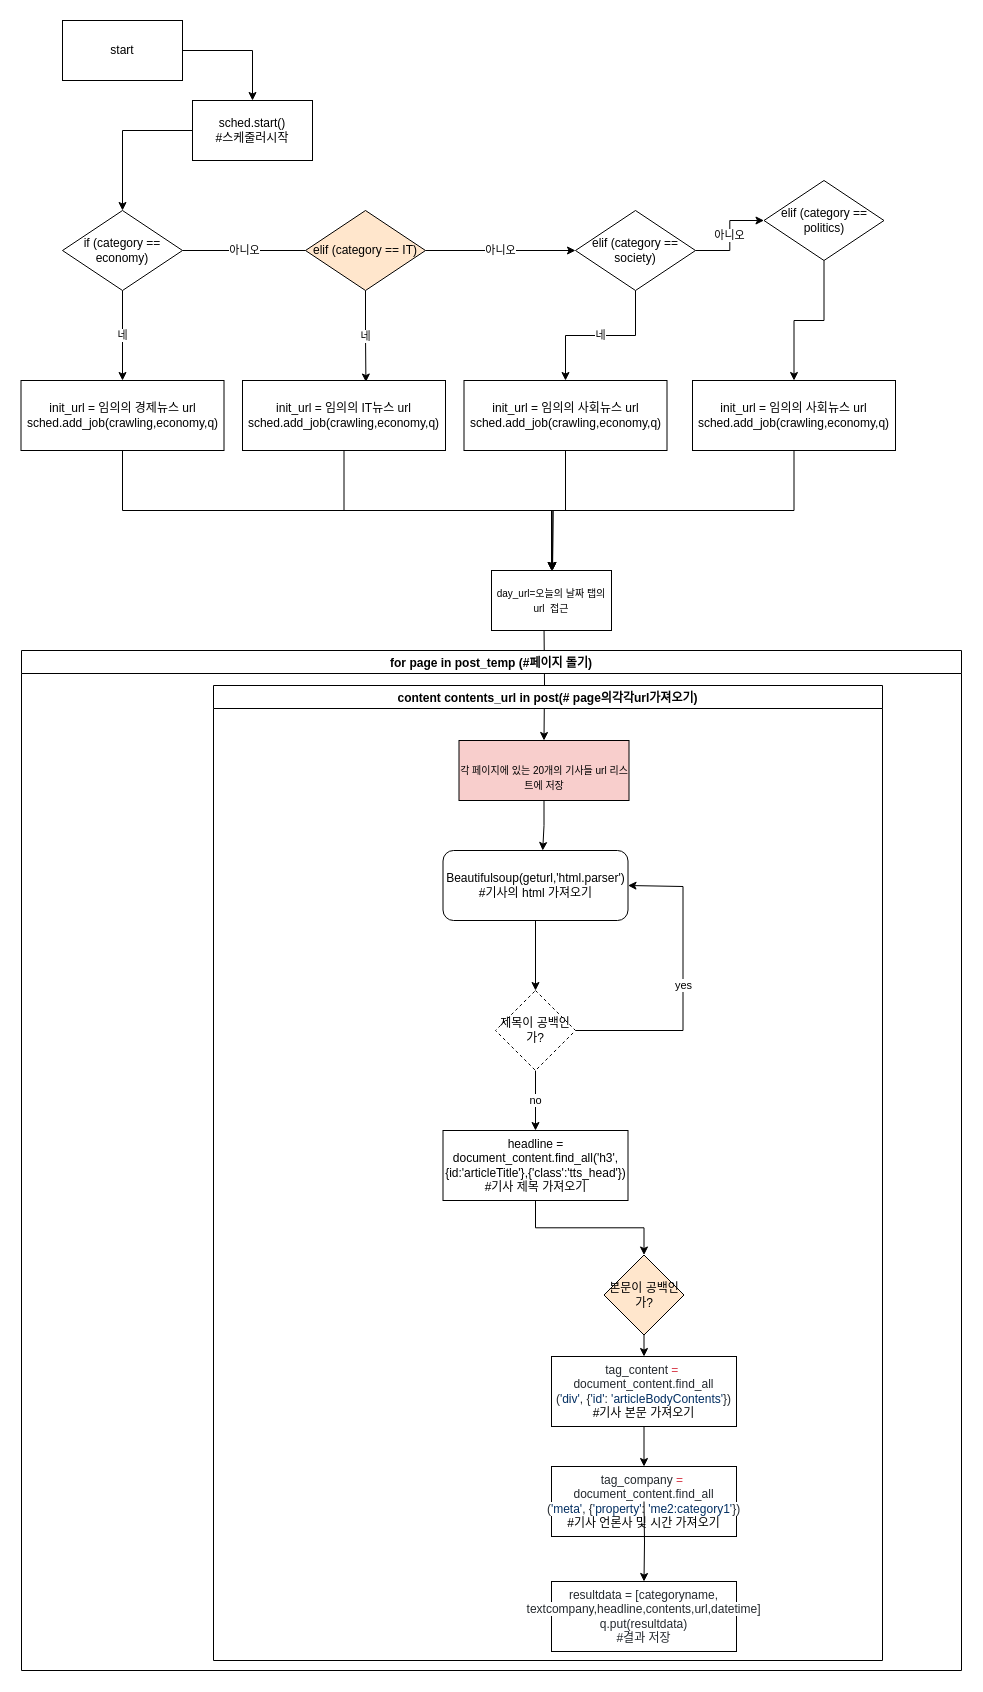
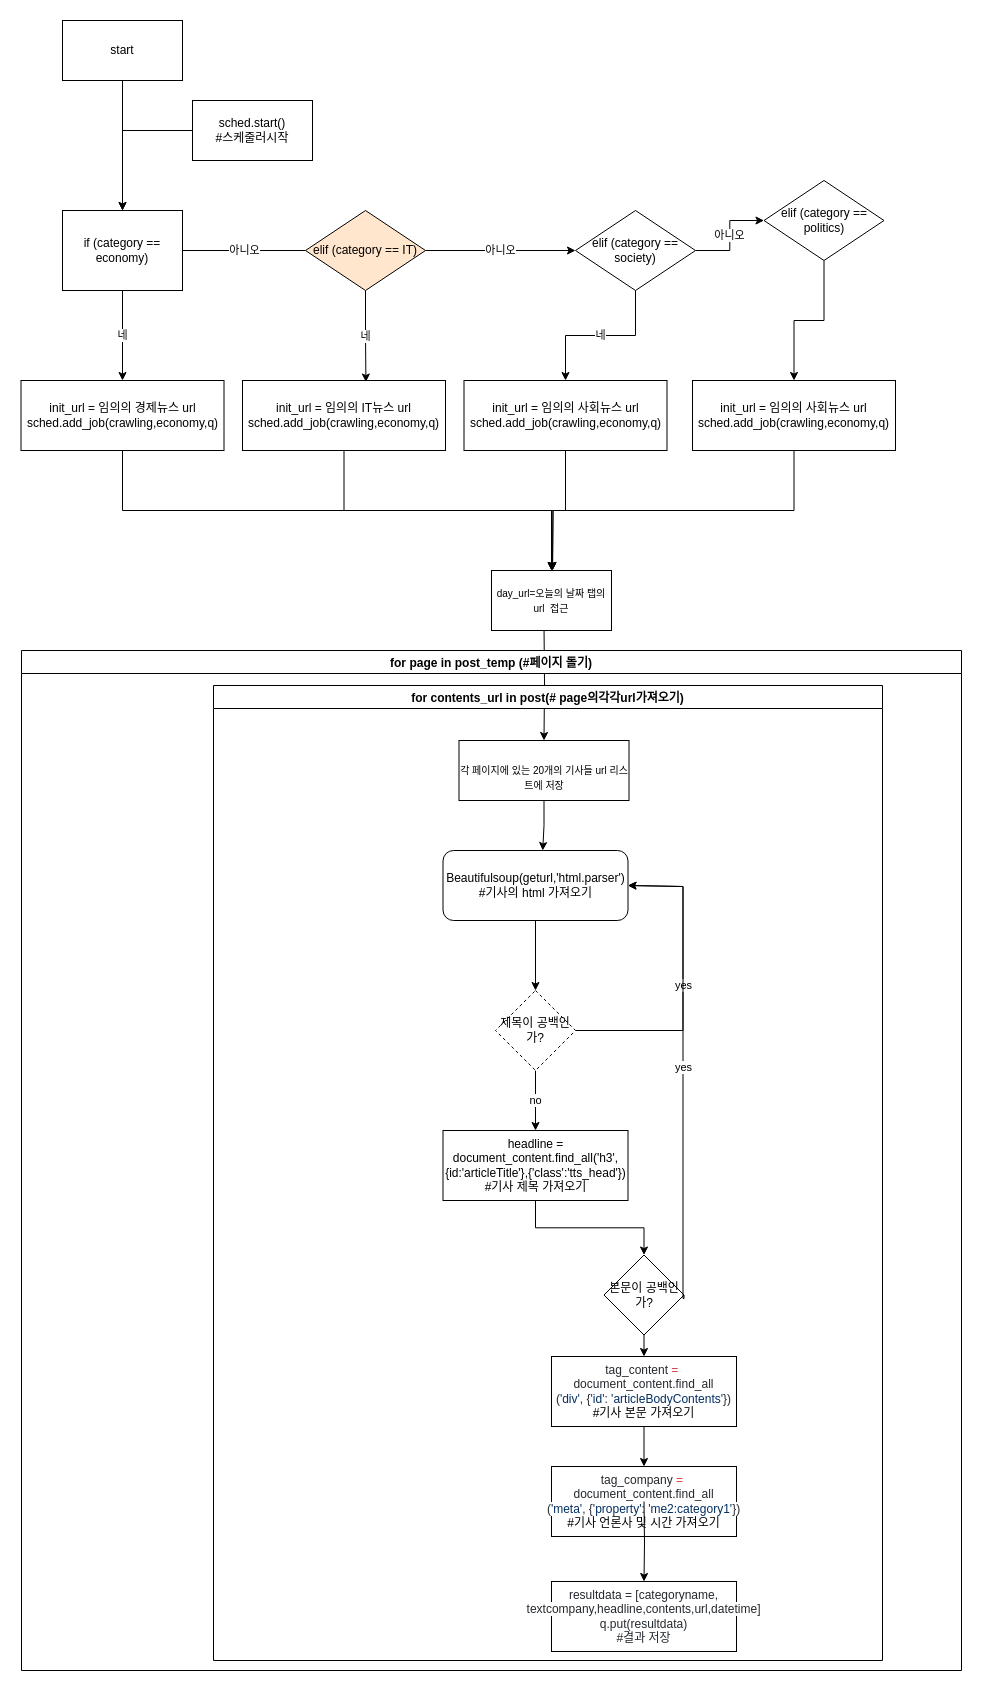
(239, 51) -> (123, 104)
(123, 251) -> (123, 251)
(548, 698) -> (548, 698)
(544, 771) -> (544, 771)
none -> (683, 1168)
(644, 1295) -> (644, 1295)
